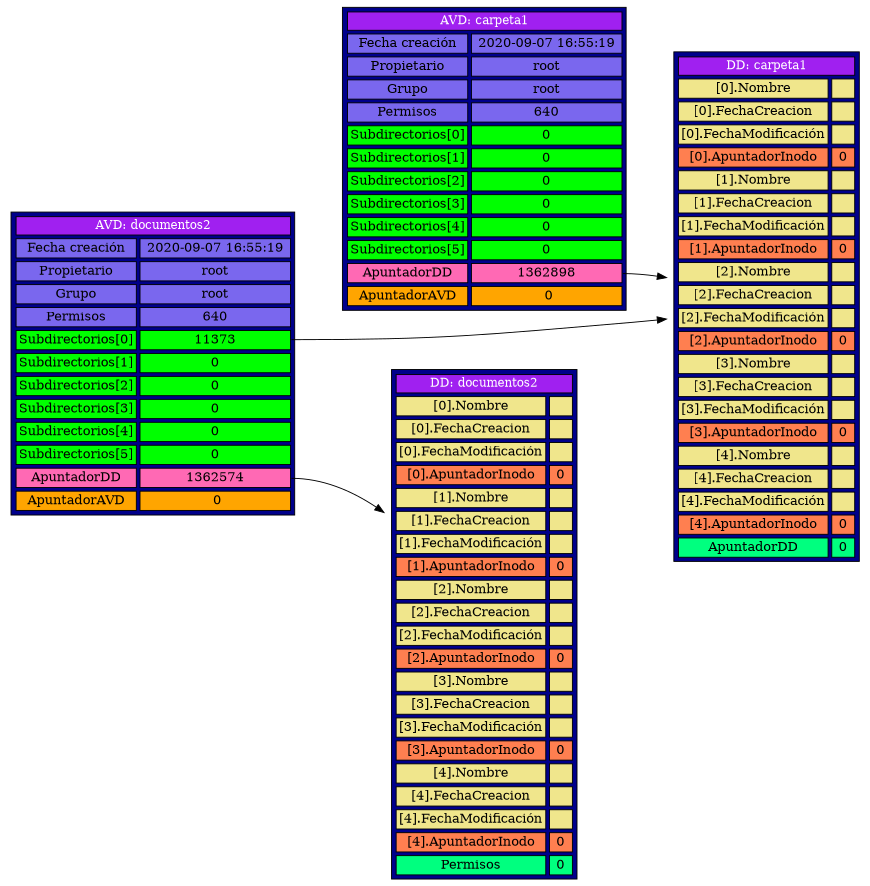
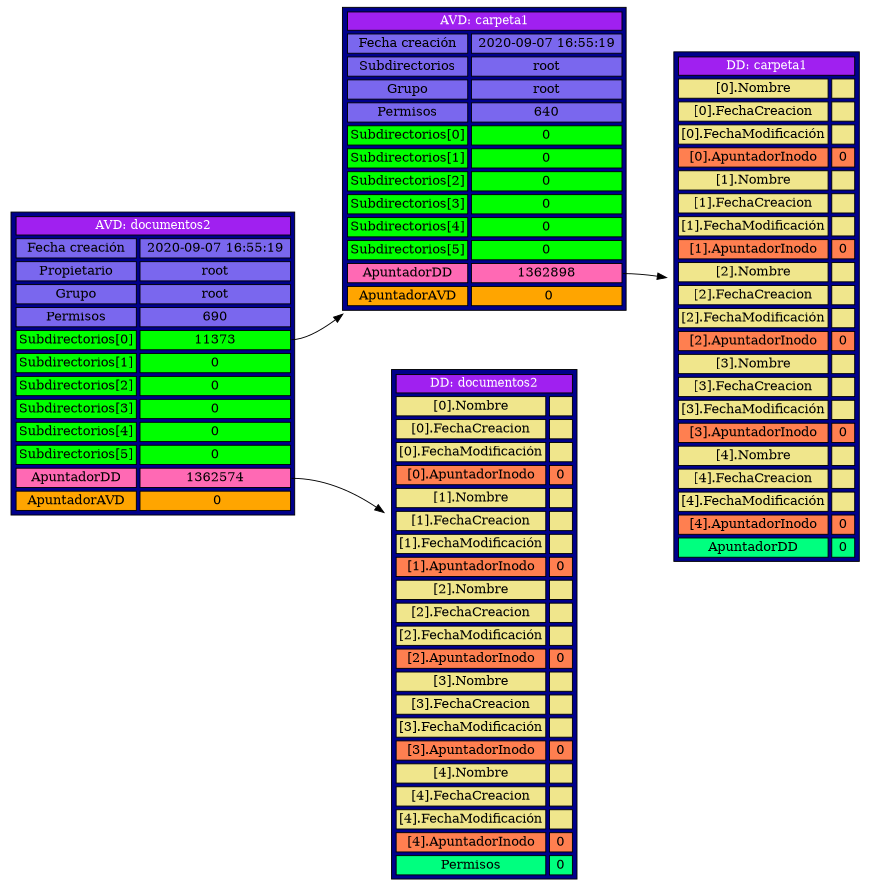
(408, 66) -> (408, 66)
(215, 317) -> (215, 317)
(475, 335) -> (315, 333)
